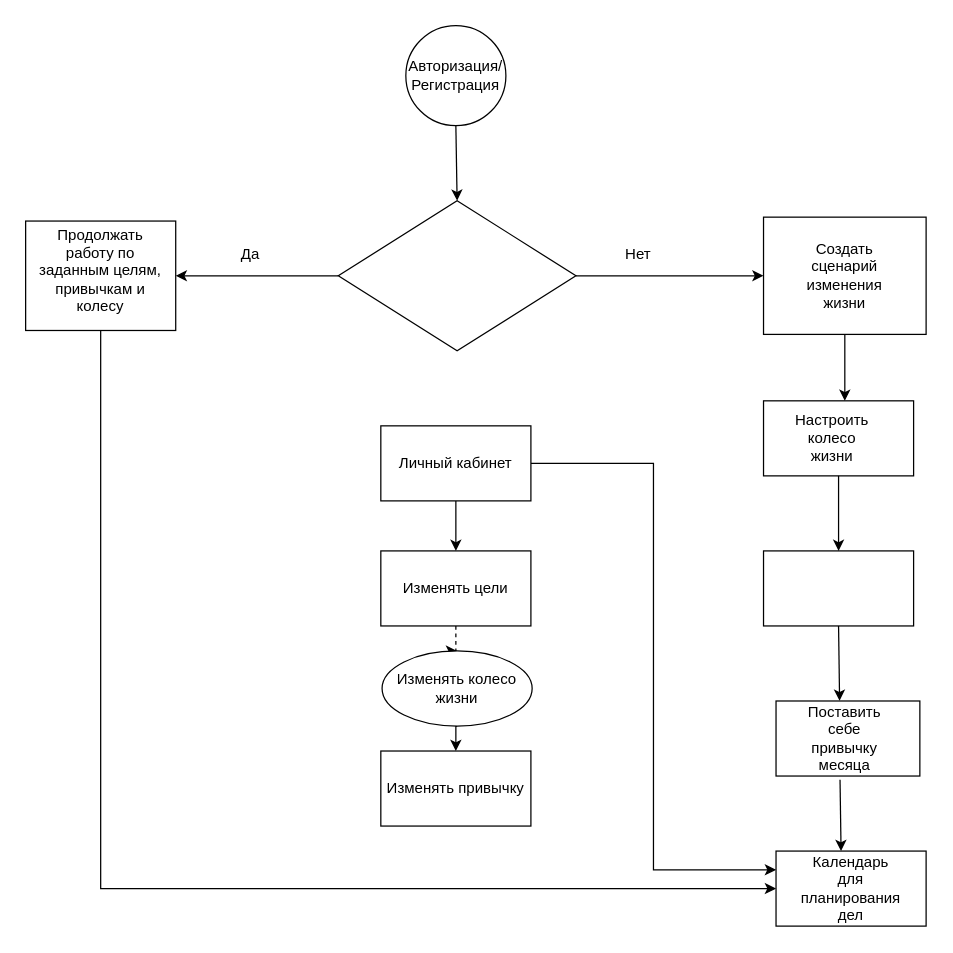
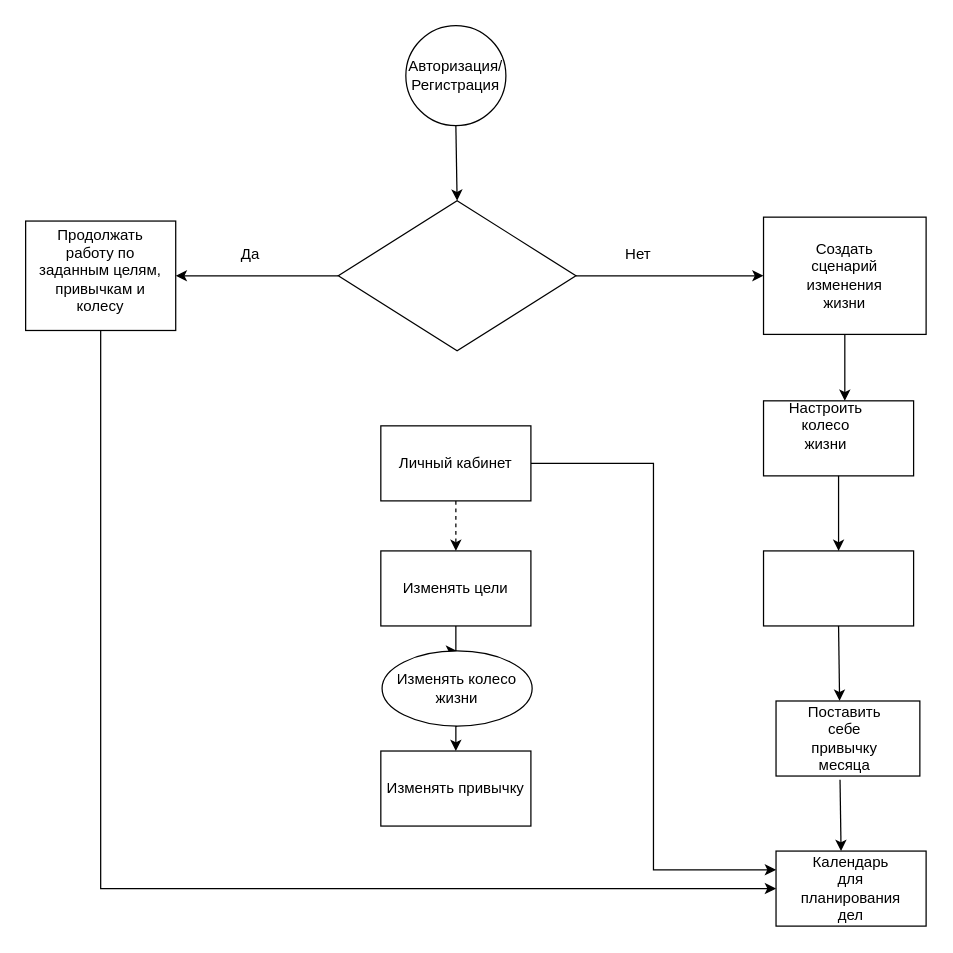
(832, 438) -> (826, 426)
(456, 521) -> (456, 521)
(456, 639) -> (456, 639)
